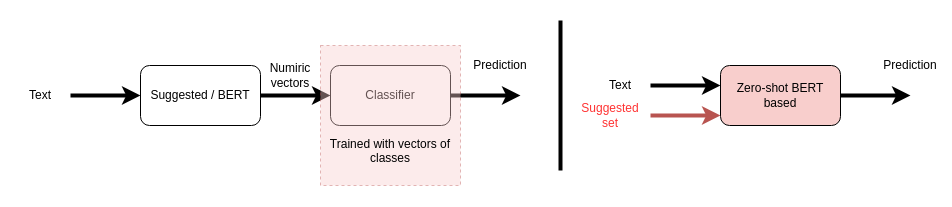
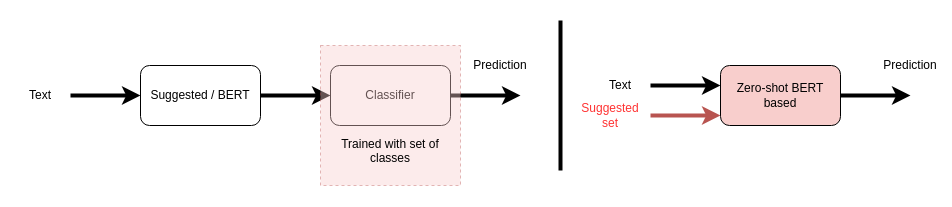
(291, 76) -> none
(391, 116) -> (391, 116)
